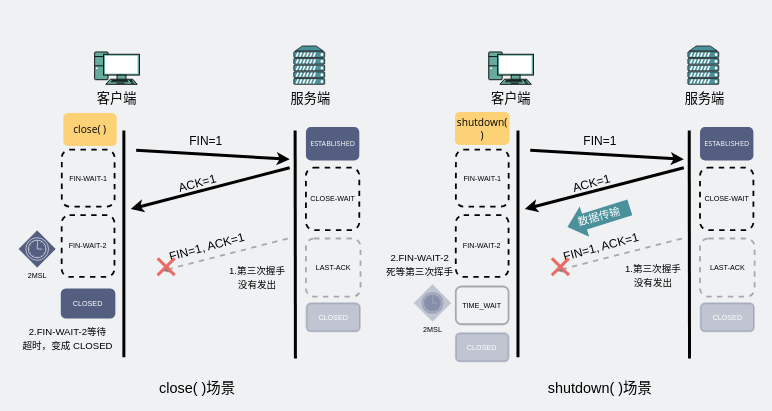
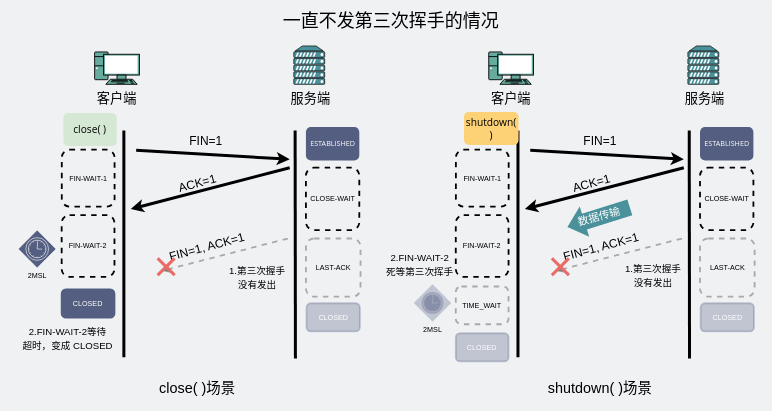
none -> (391, 21)
(482, 128) -> (491, 128)
(90, 130) -> (90, 130)
(482, 305) -> (482, 305)
